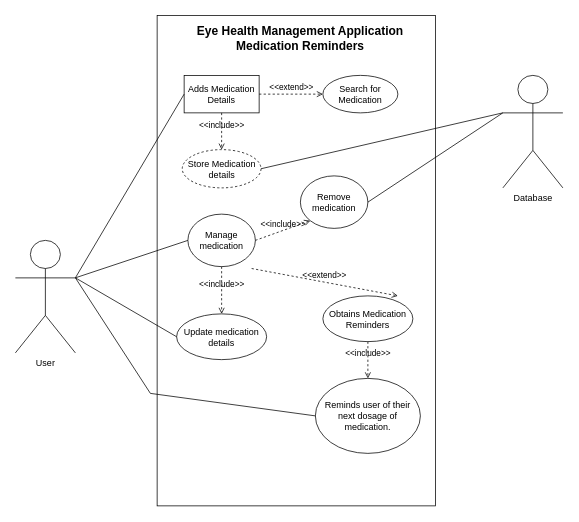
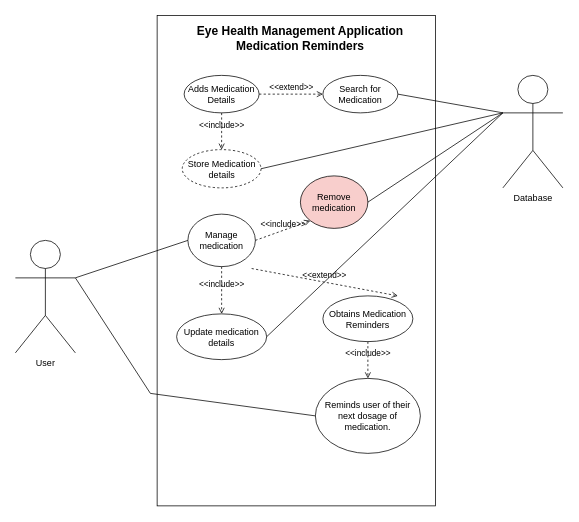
(222, 94) -> (222, 94)
none -> (447, 103)
(131, 185) -> none
(334, 202) -> (334, 202)
none -> (384, 225)
(128, 309) -> none
